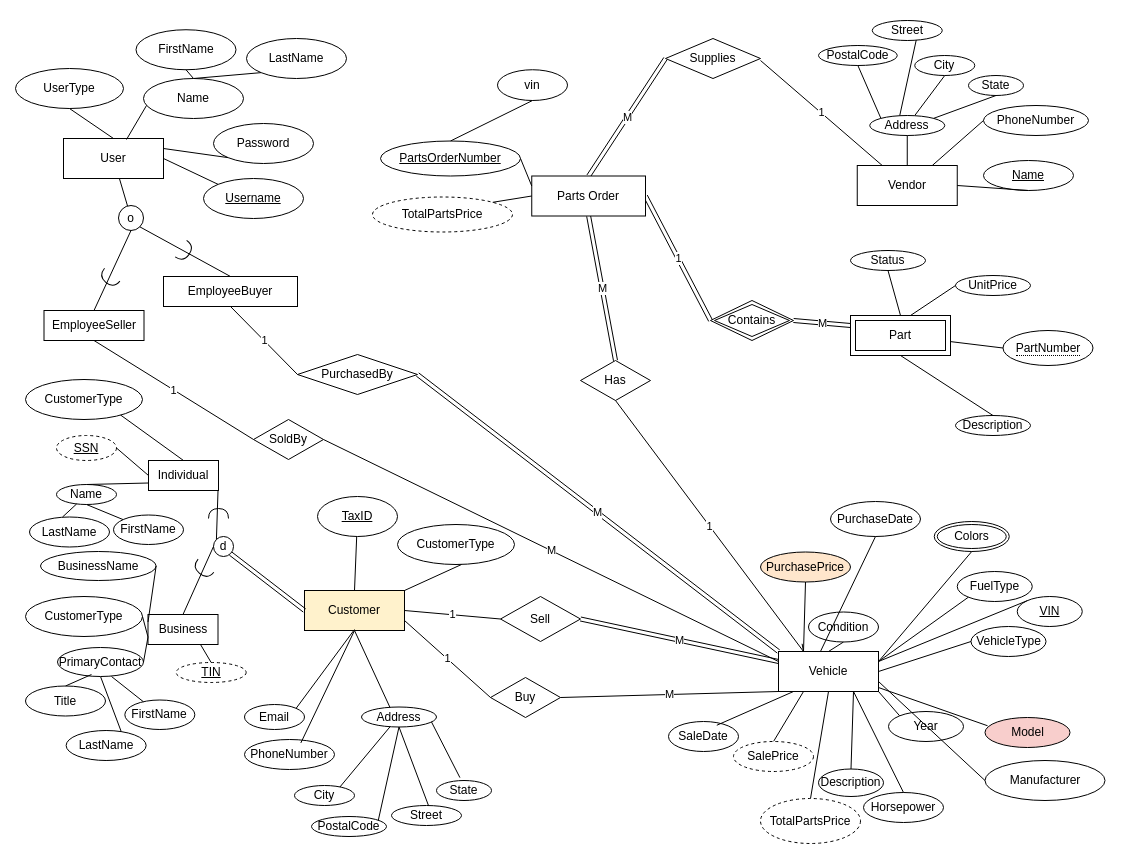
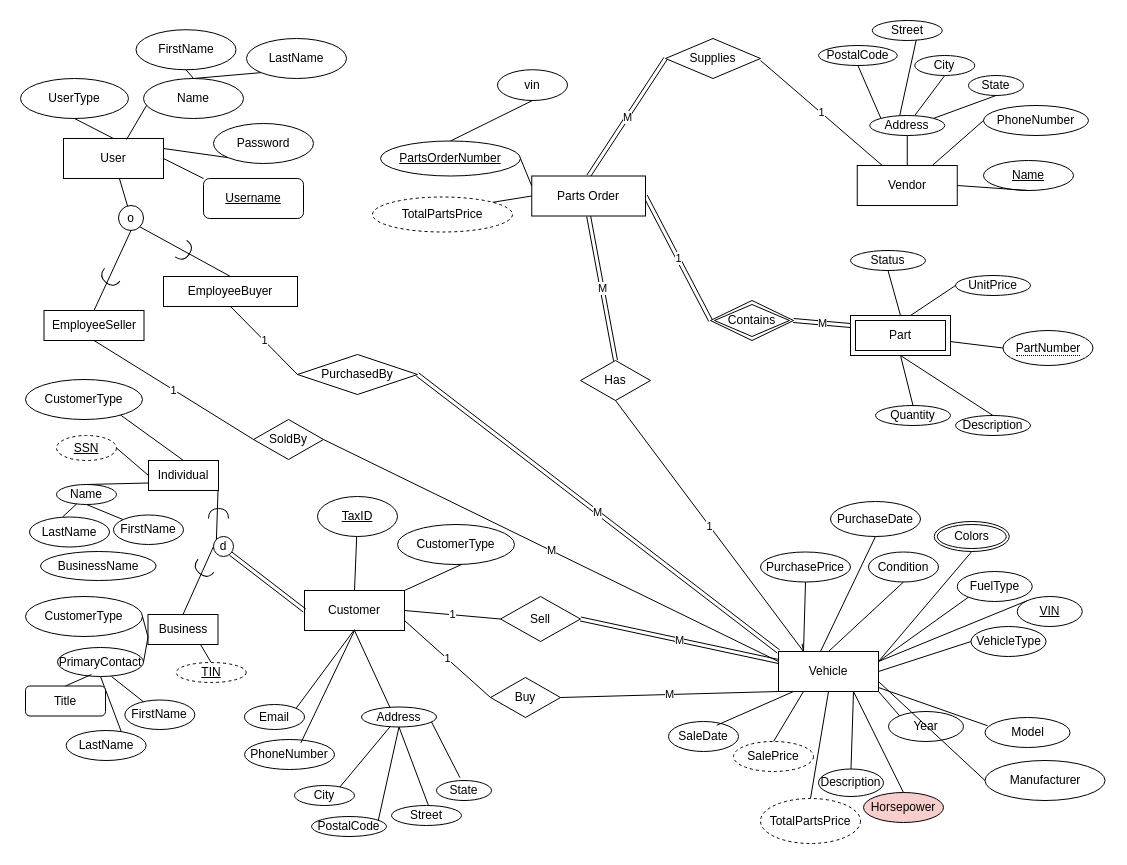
(70, 89) -> (75, 99)
(254, 199) -> (254, 199)
none -> (907, 382)
none -> (913, 416)
(806, 567) -> (806, 567)
(152, 593) -> none
(355, 611) -> (355, 611)
(844, 627) -> (904, 567)
(66, 701) -> (66, 701)
(1028, 733) -> (1028, 733)
(904, 808) -> (904, 808)
